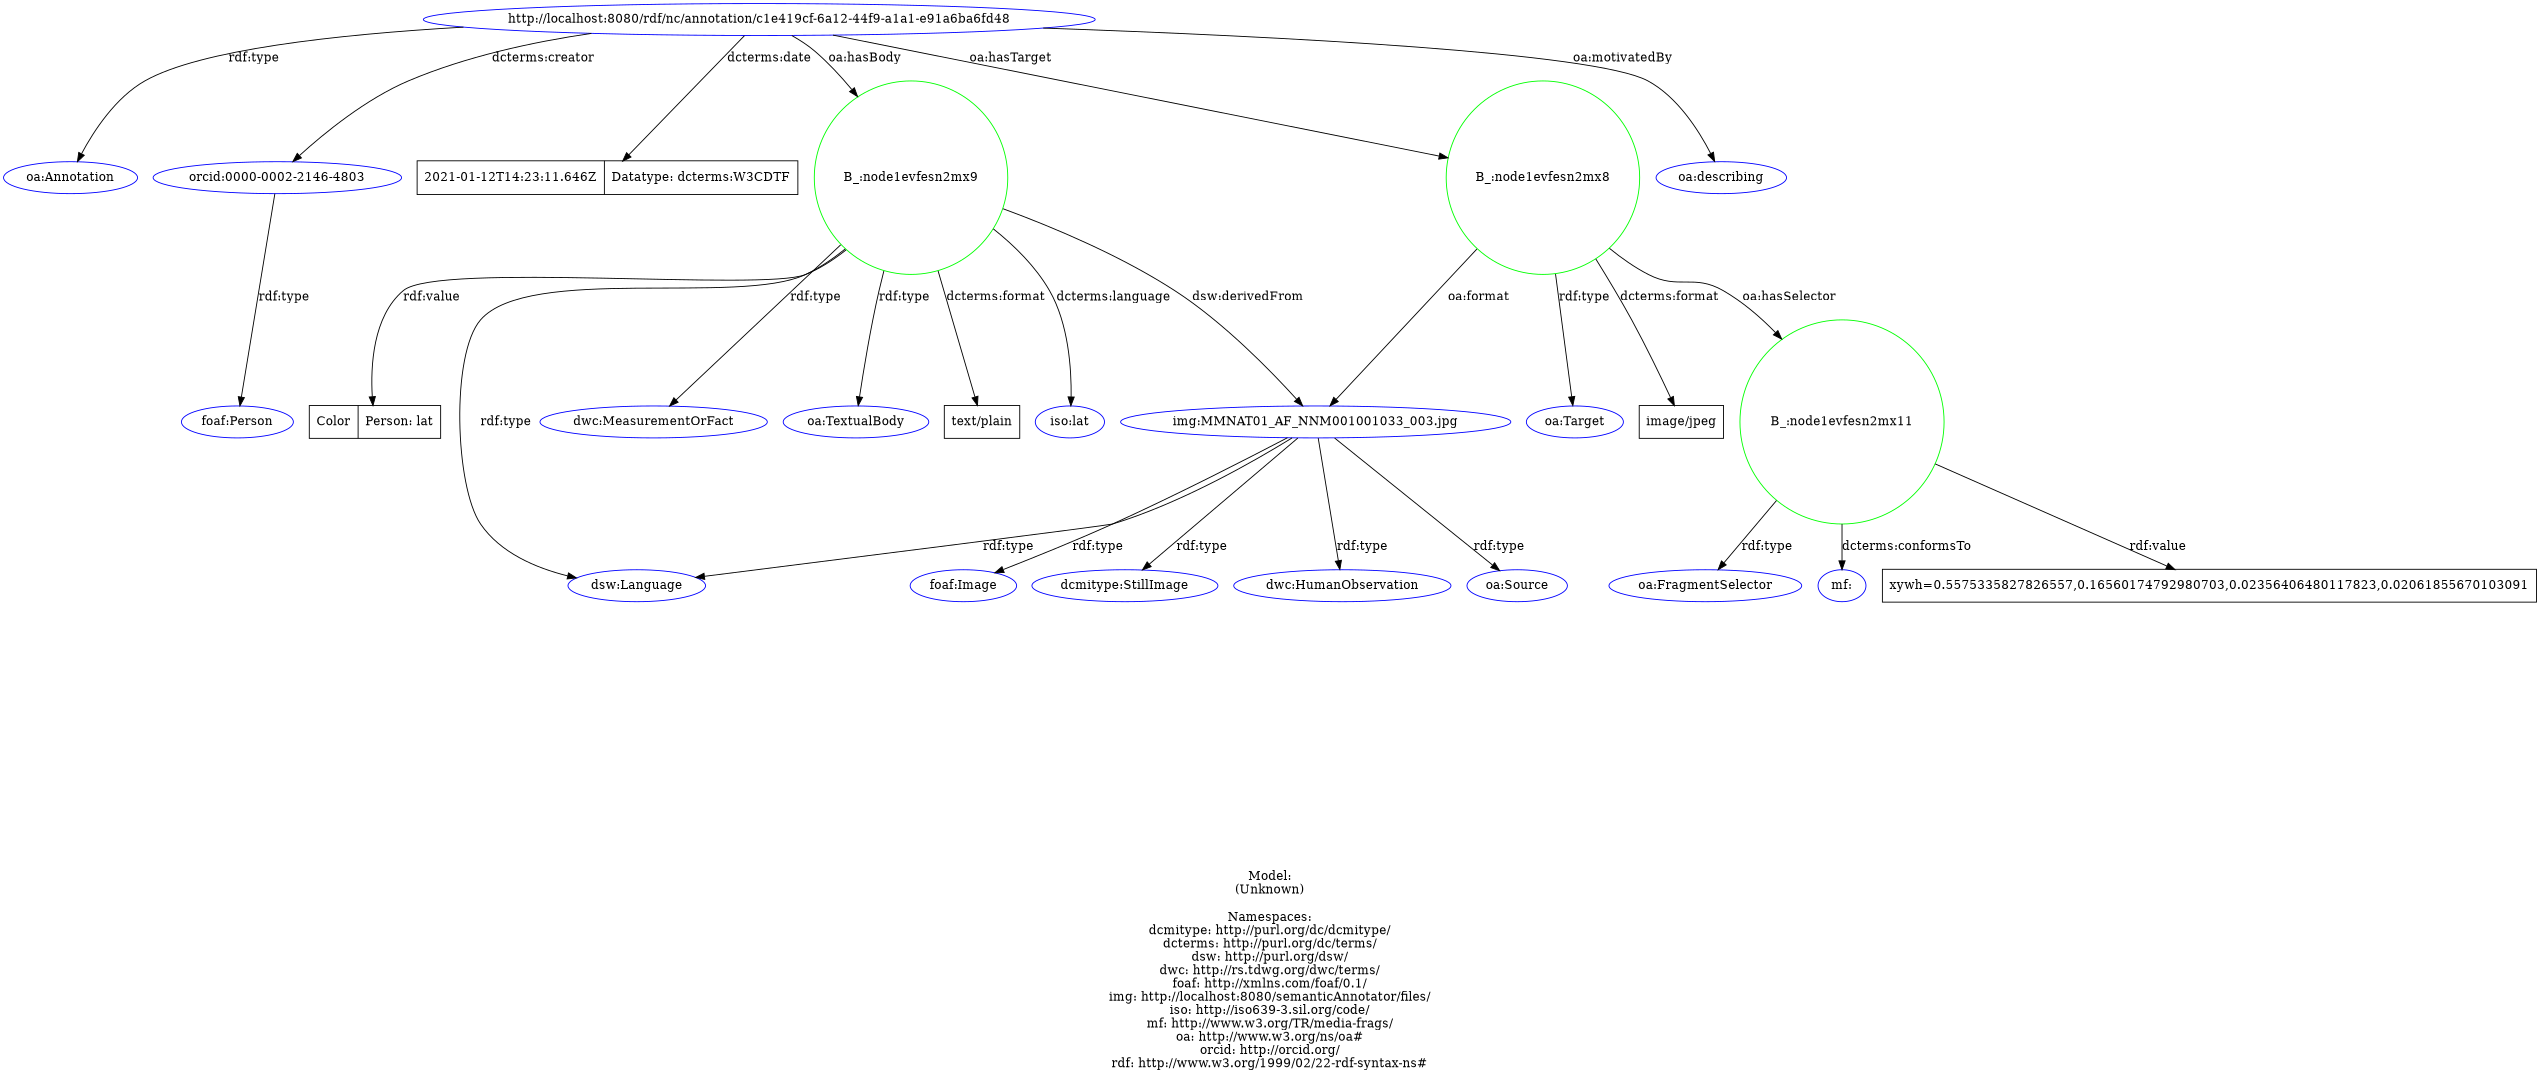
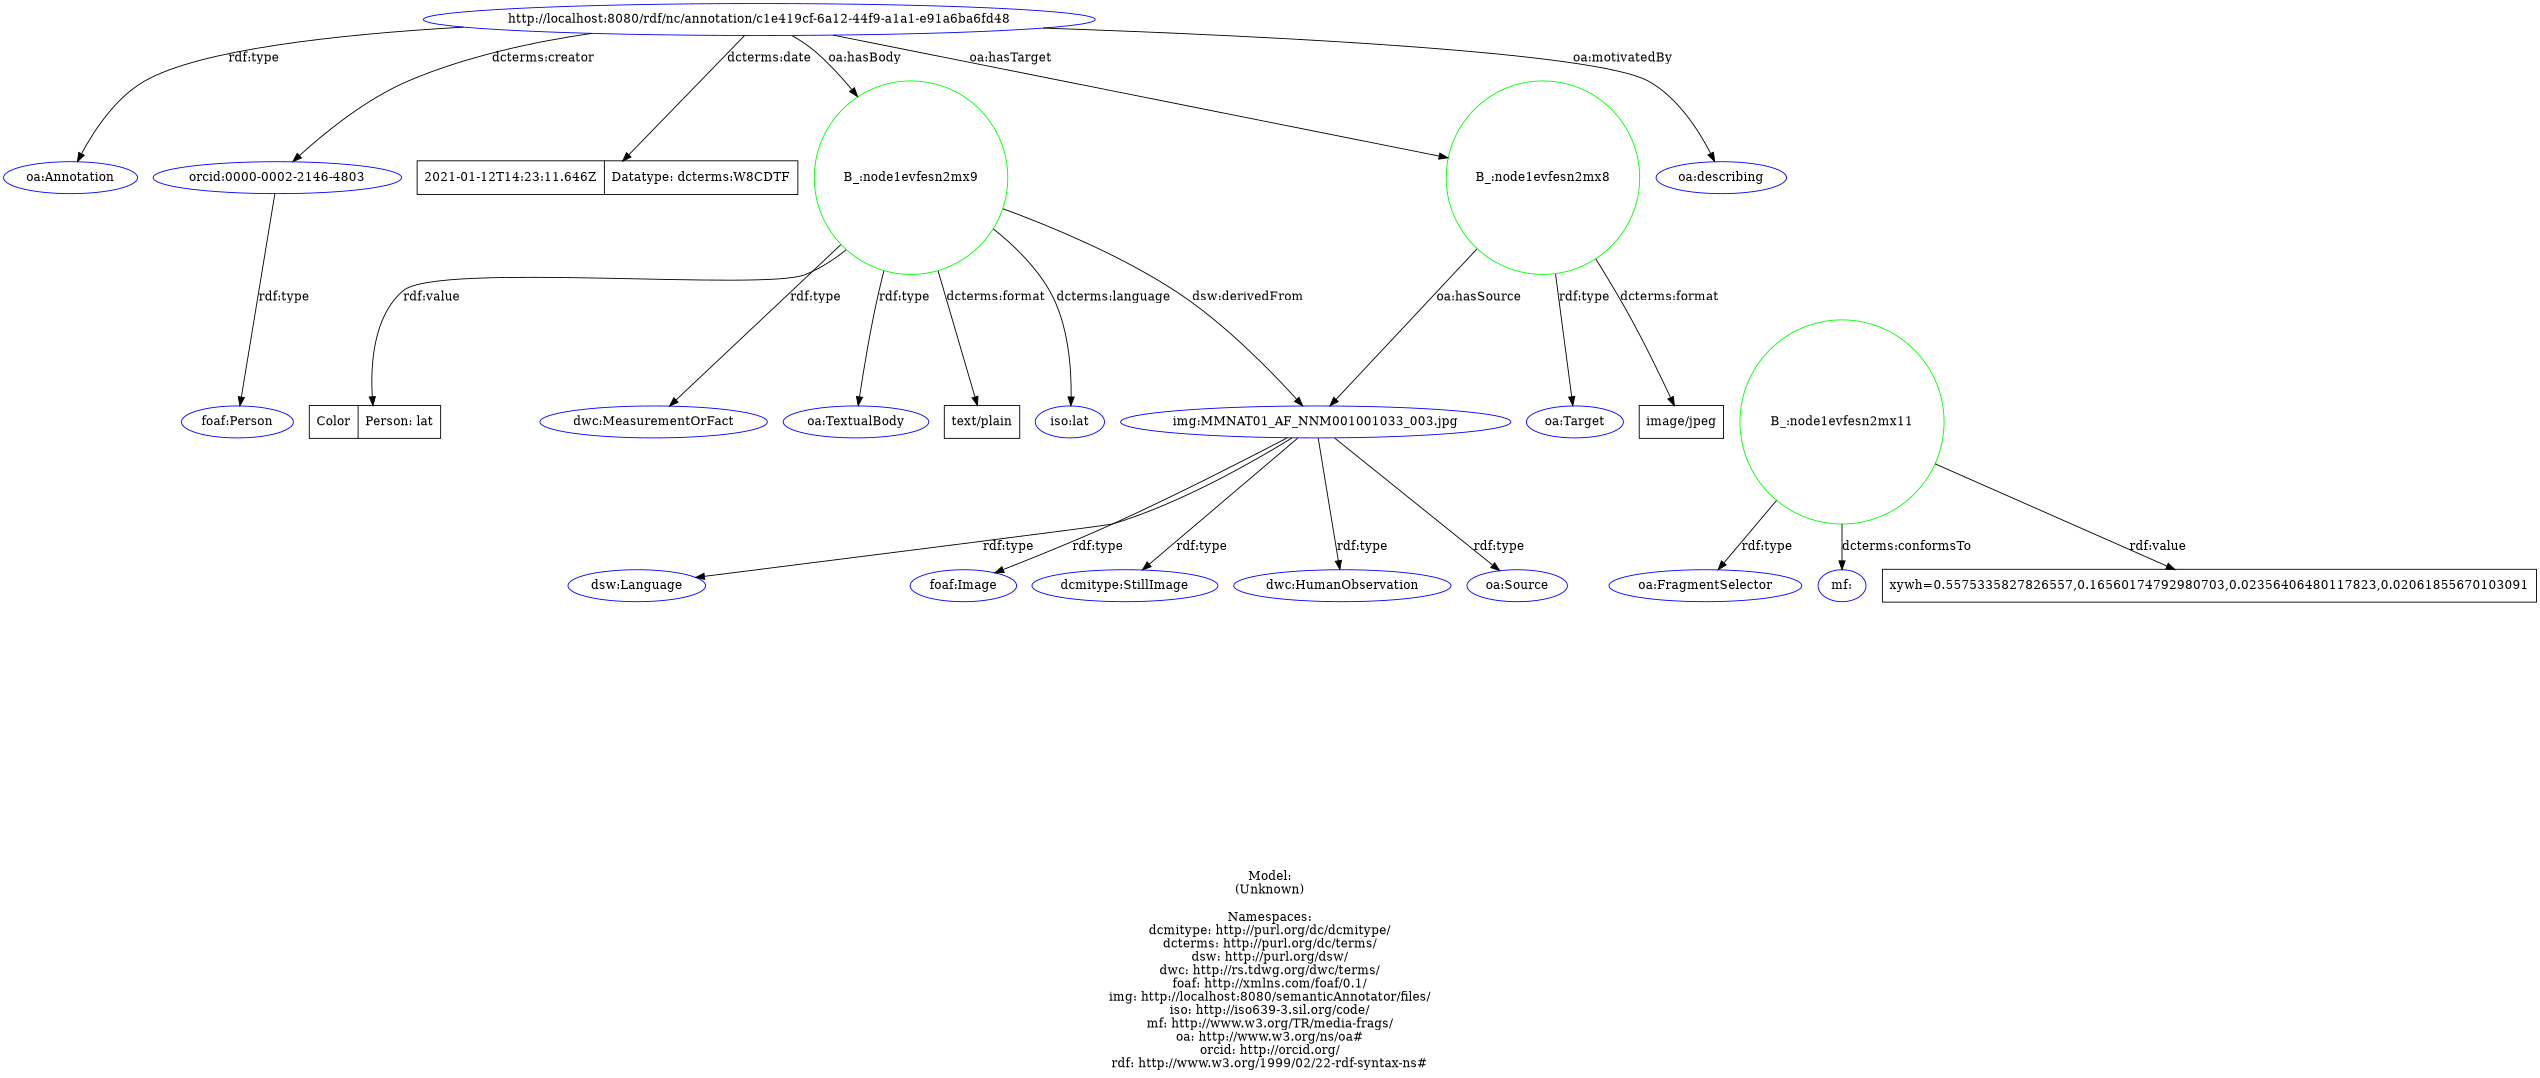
(701, 177) -> (701, 177)
(1696, 282) -> none
(1479, 297) -> (1479, 297)
(508, 303) -> none
